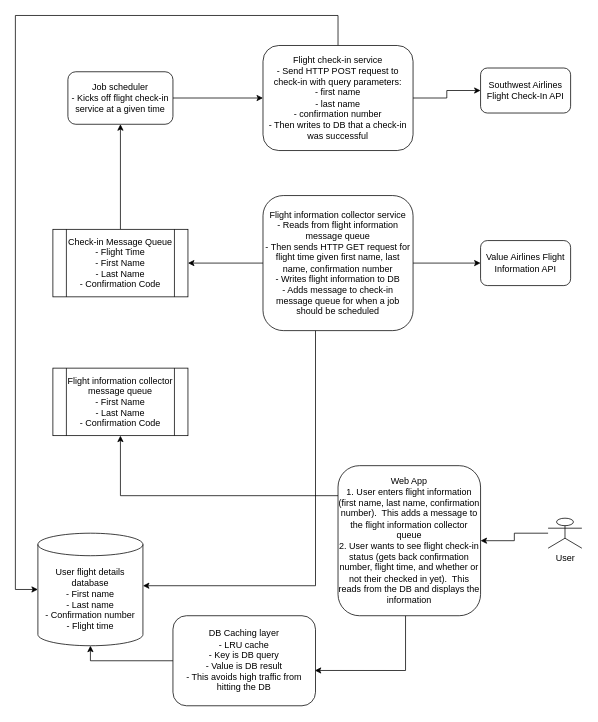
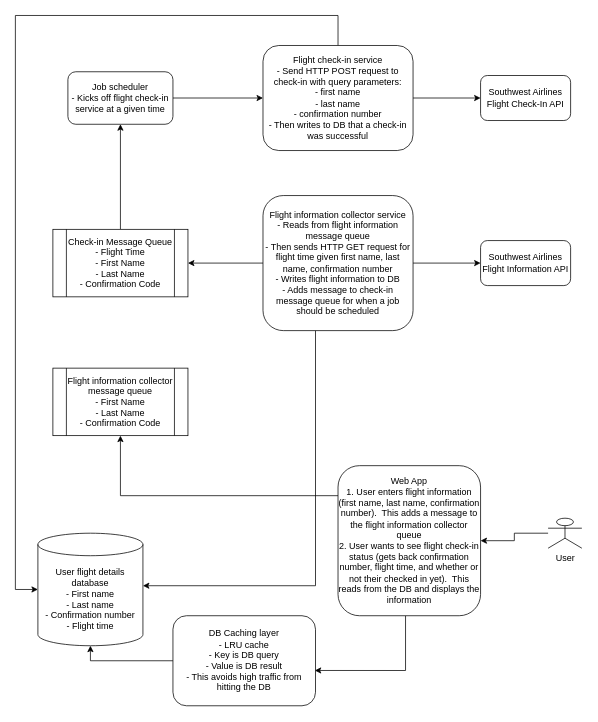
(525, 90) -> (525, 98)
(525, 263) -> (525, 263)
